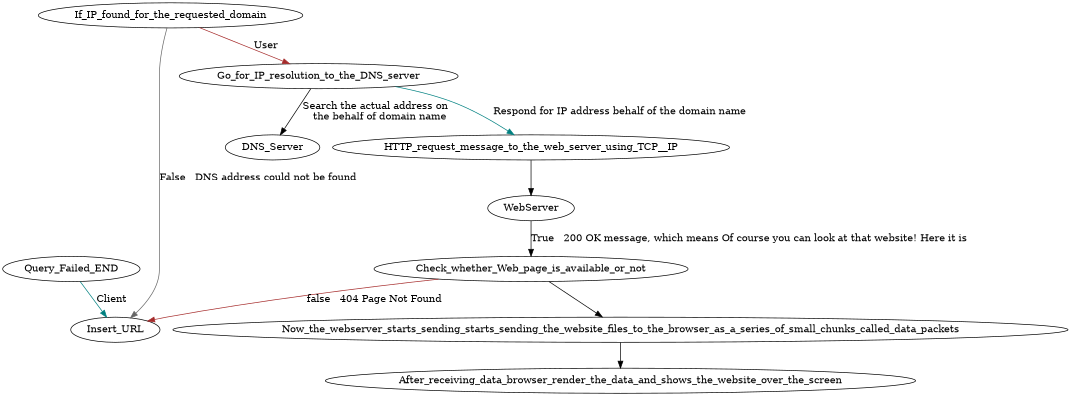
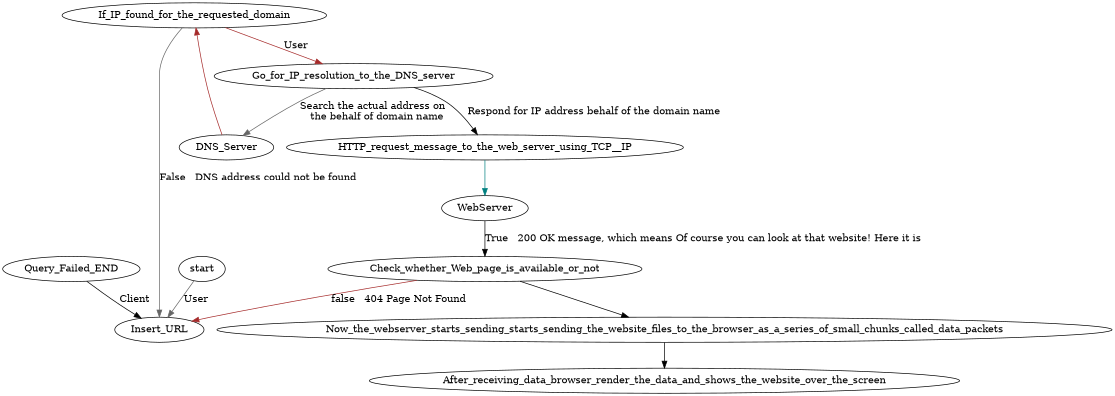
none -> (207, 86)
(454, 103) -> (447, 103)
(298, 109) -> (287, 109)
(531, 174) -> (485, 174)
none -> (202, 269)
(91, 297) -> (111, 298)
